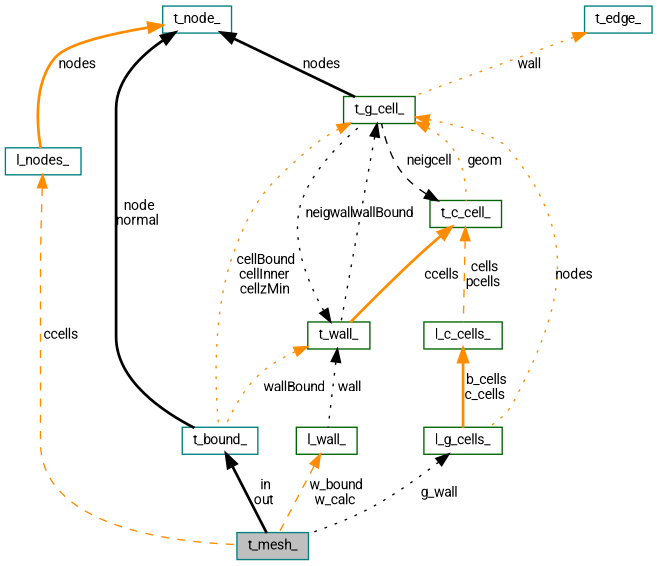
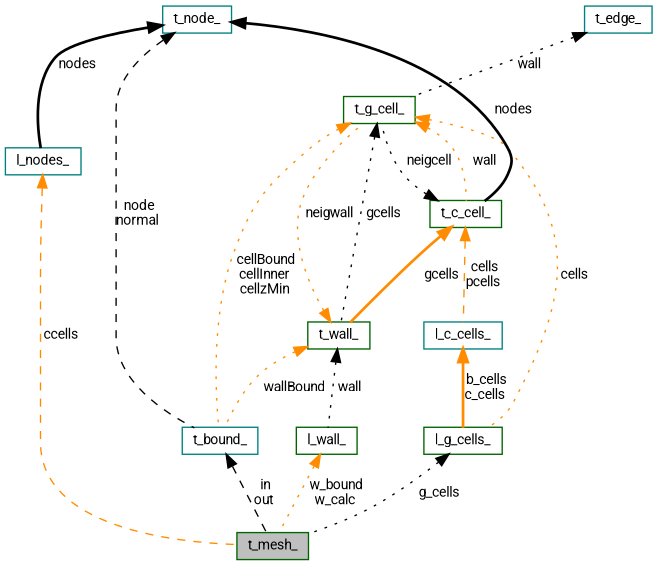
(57, 56) -> (57, 56)
(492, 67) -> (492, 67)
(294, 68) -> (421, 69)
(483, 161) -> (483, 161)
(396, 164) -> (396, 164)
(300, 208) -> (300, 208)
(382, 214) -> (382, 214)
(116, 243) -> (116, 243)
(440, 275) -> (440, 275)
(573, 275) -> (573, 275)
(463, 335) -> (463, 335)
(438, 493) -> (438, 493)
(250, 500) -> (250, 500)
(296, 500) -> (296, 500)
(273, 546) -> (273, 546)
